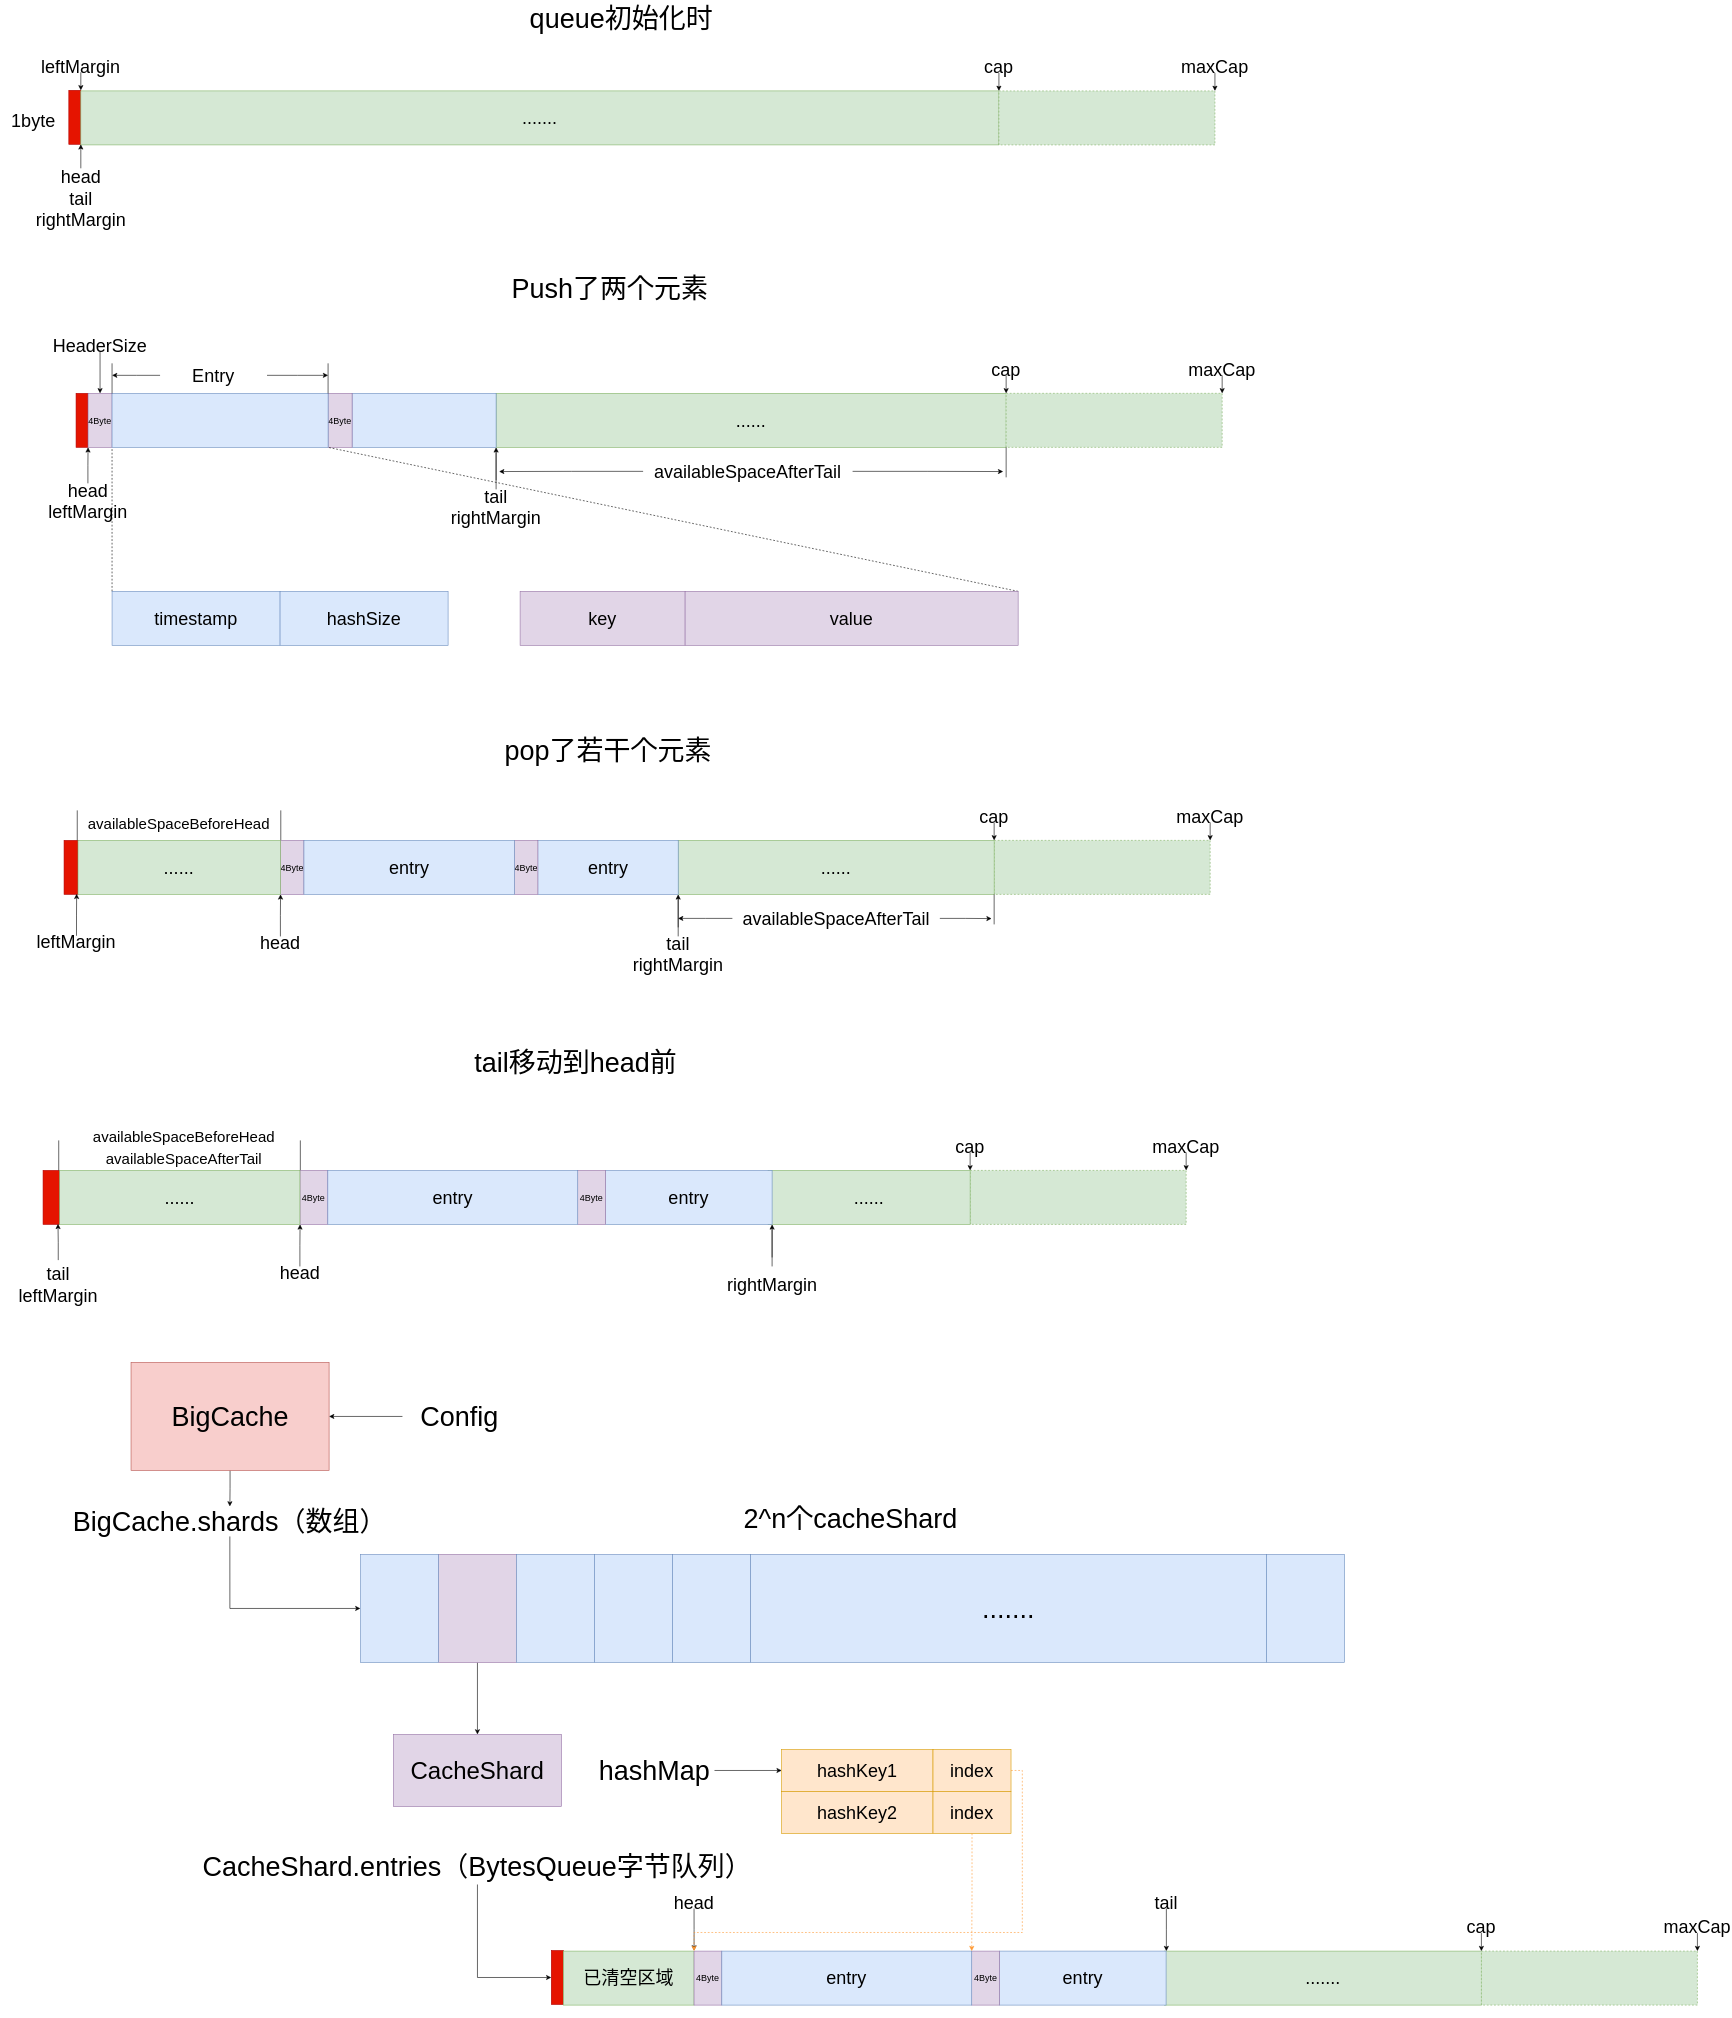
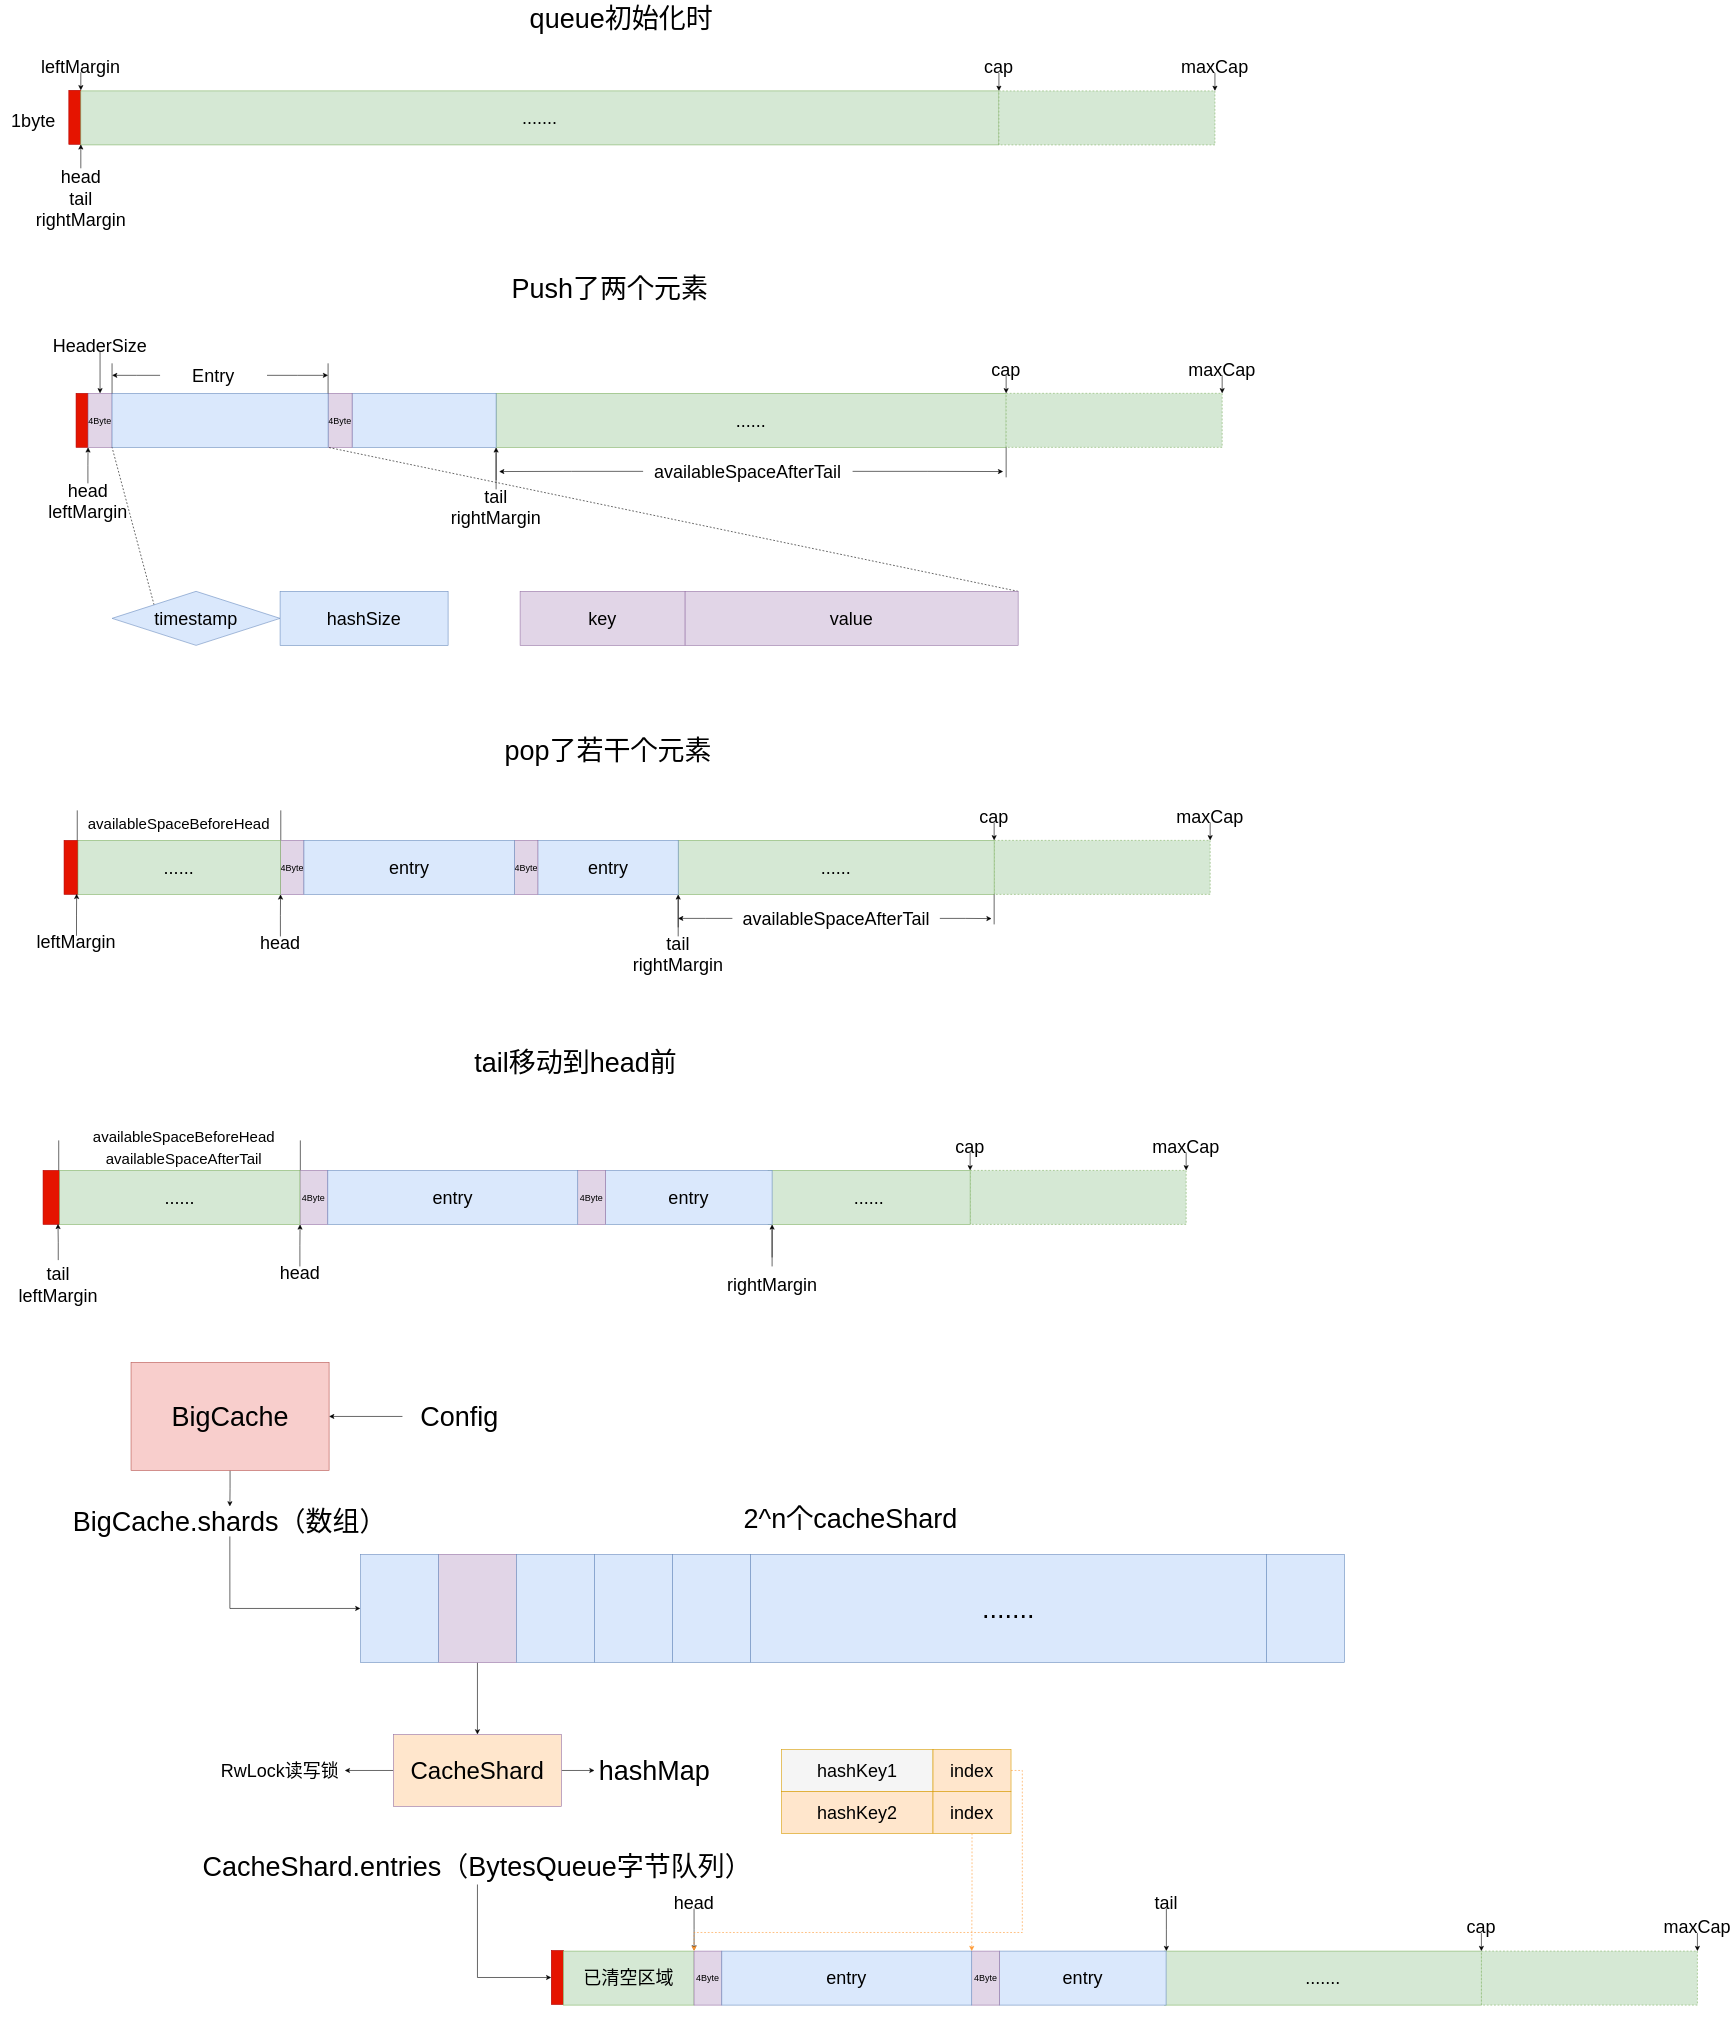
(196, 618) -> (196, 618)
none -> (280, 1770)
none -> (371, 1770)
(477, 1770) -> (477, 1770)
none -> (575, 1770)
(745, 1770) -> none
(857, 1770) -> (857, 1770)
